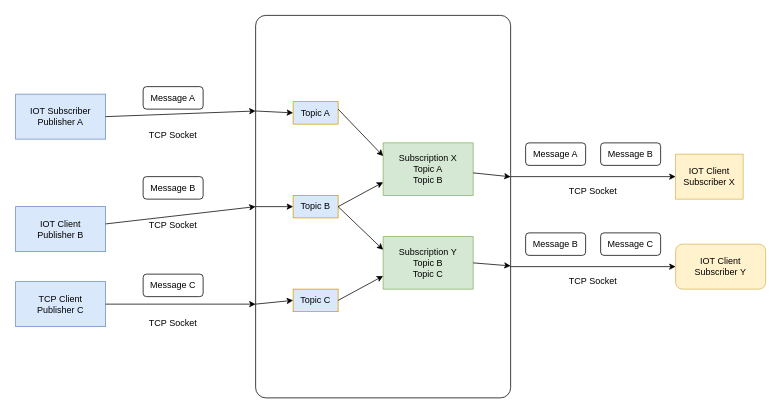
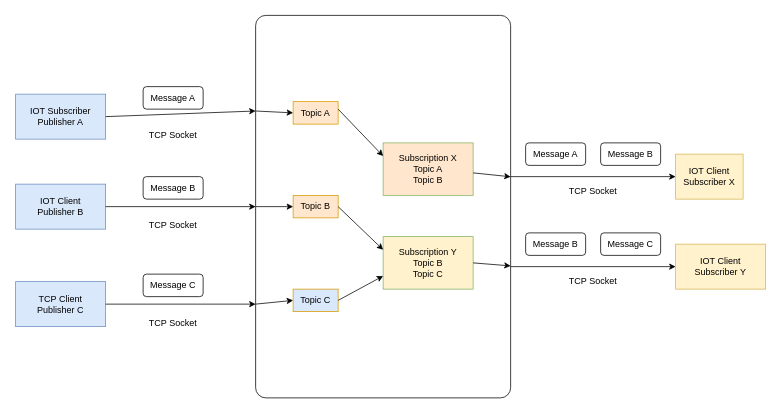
(315, 113) -> (315, 113)
(428, 169) -> (428, 169)
(359, 195) -> none
(315, 207) -> (315, 207)
(60, 229) -> (60, 207)
(428, 263) -> (428, 263)
(720, 267) -> (720, 267)
